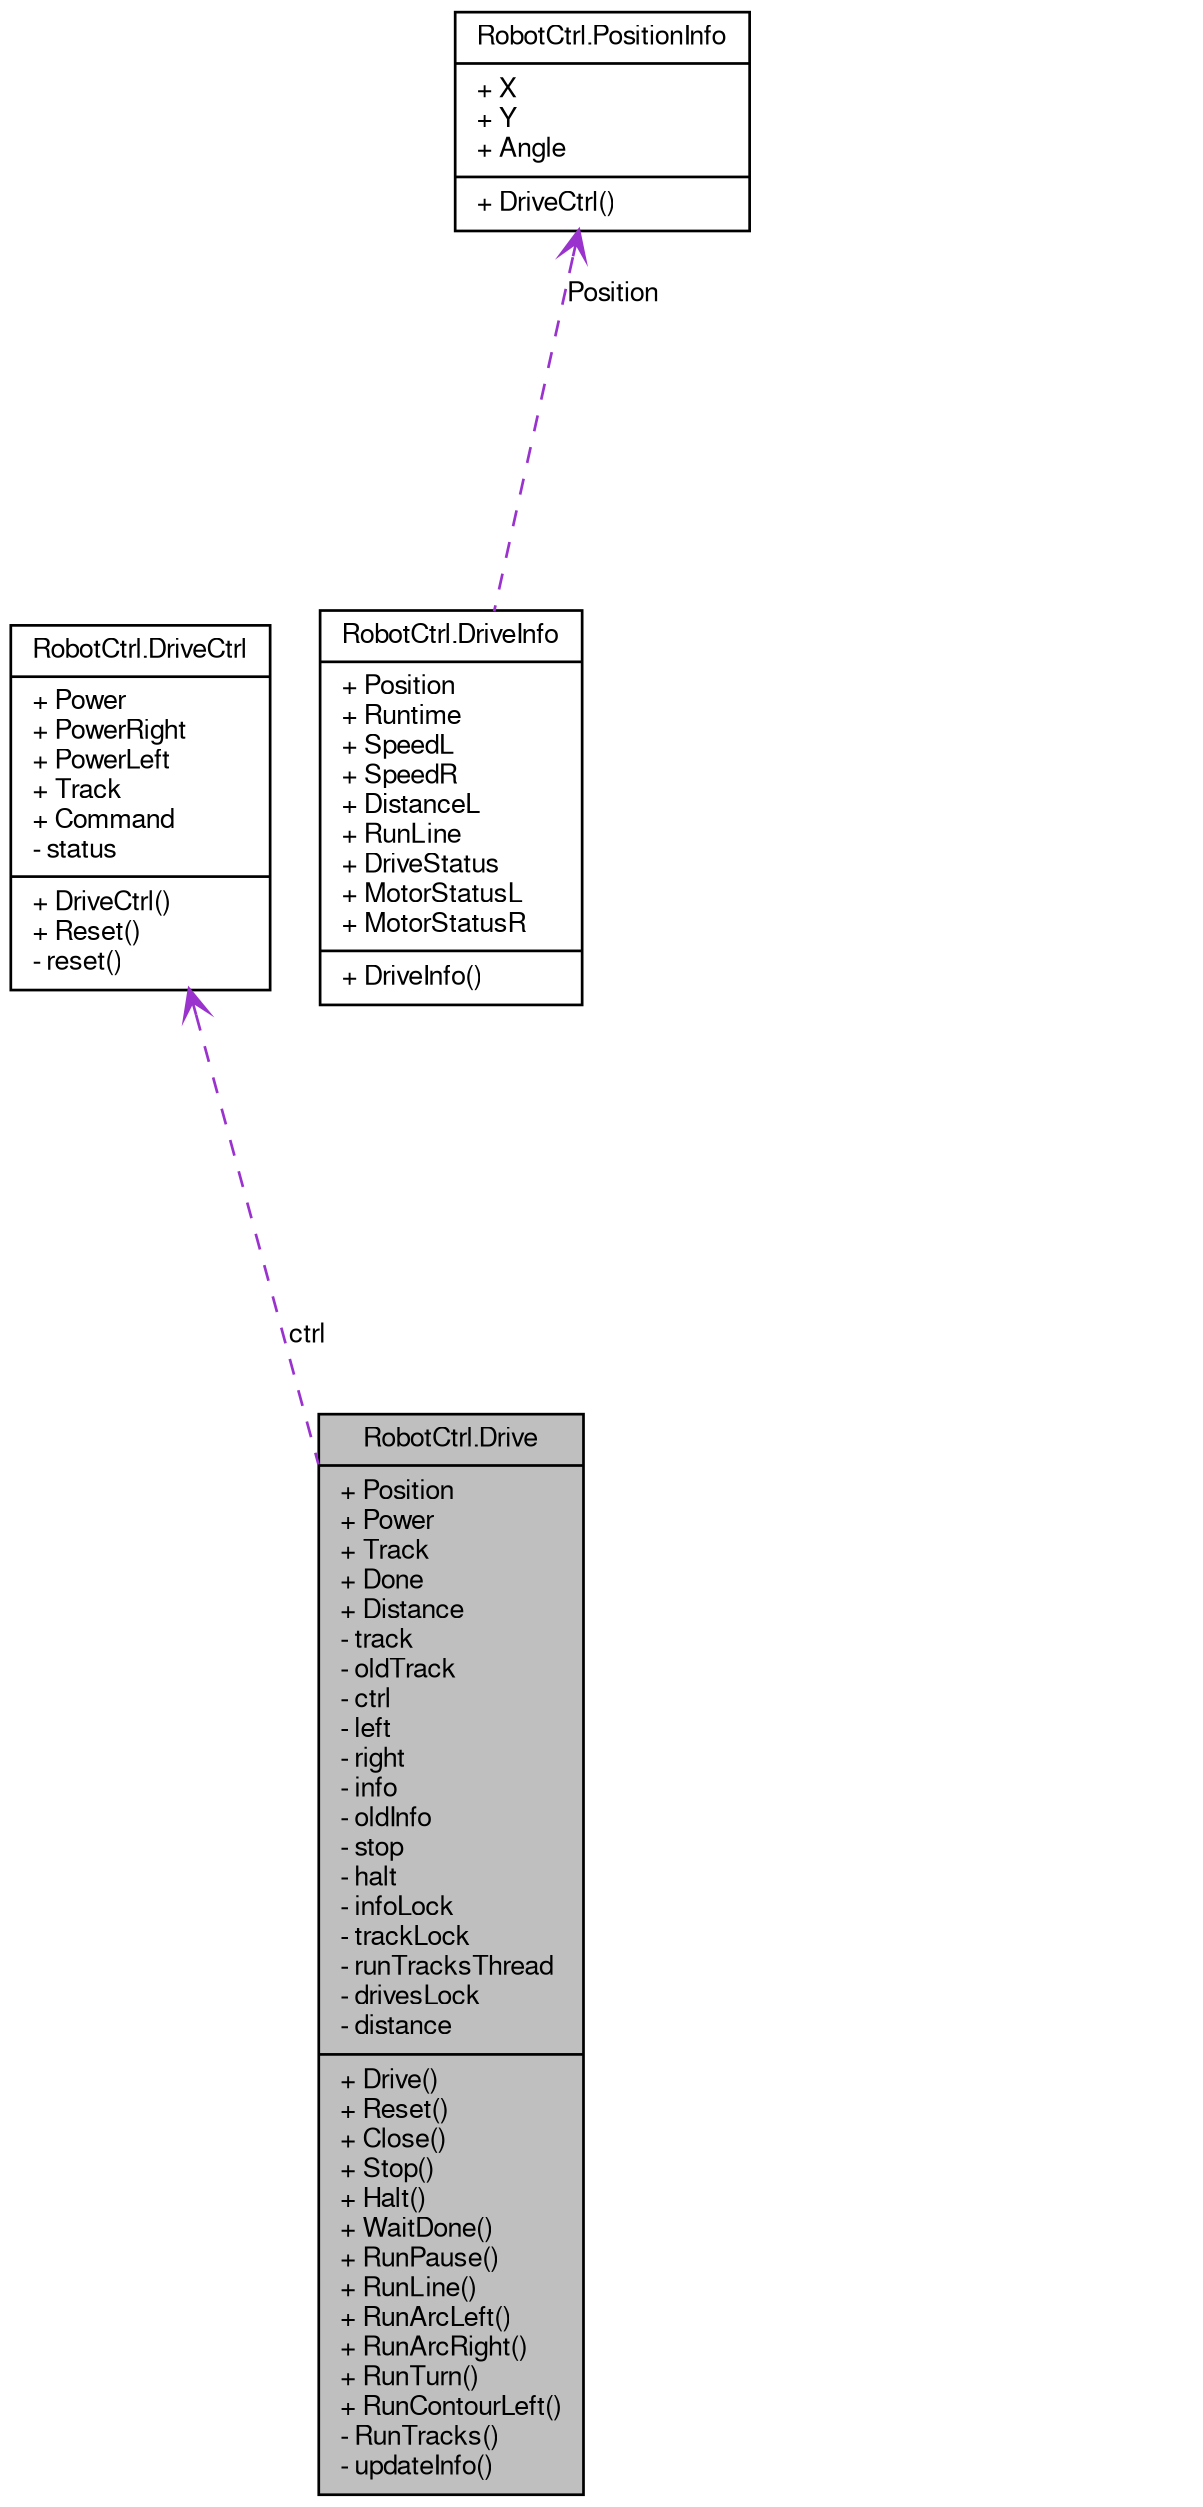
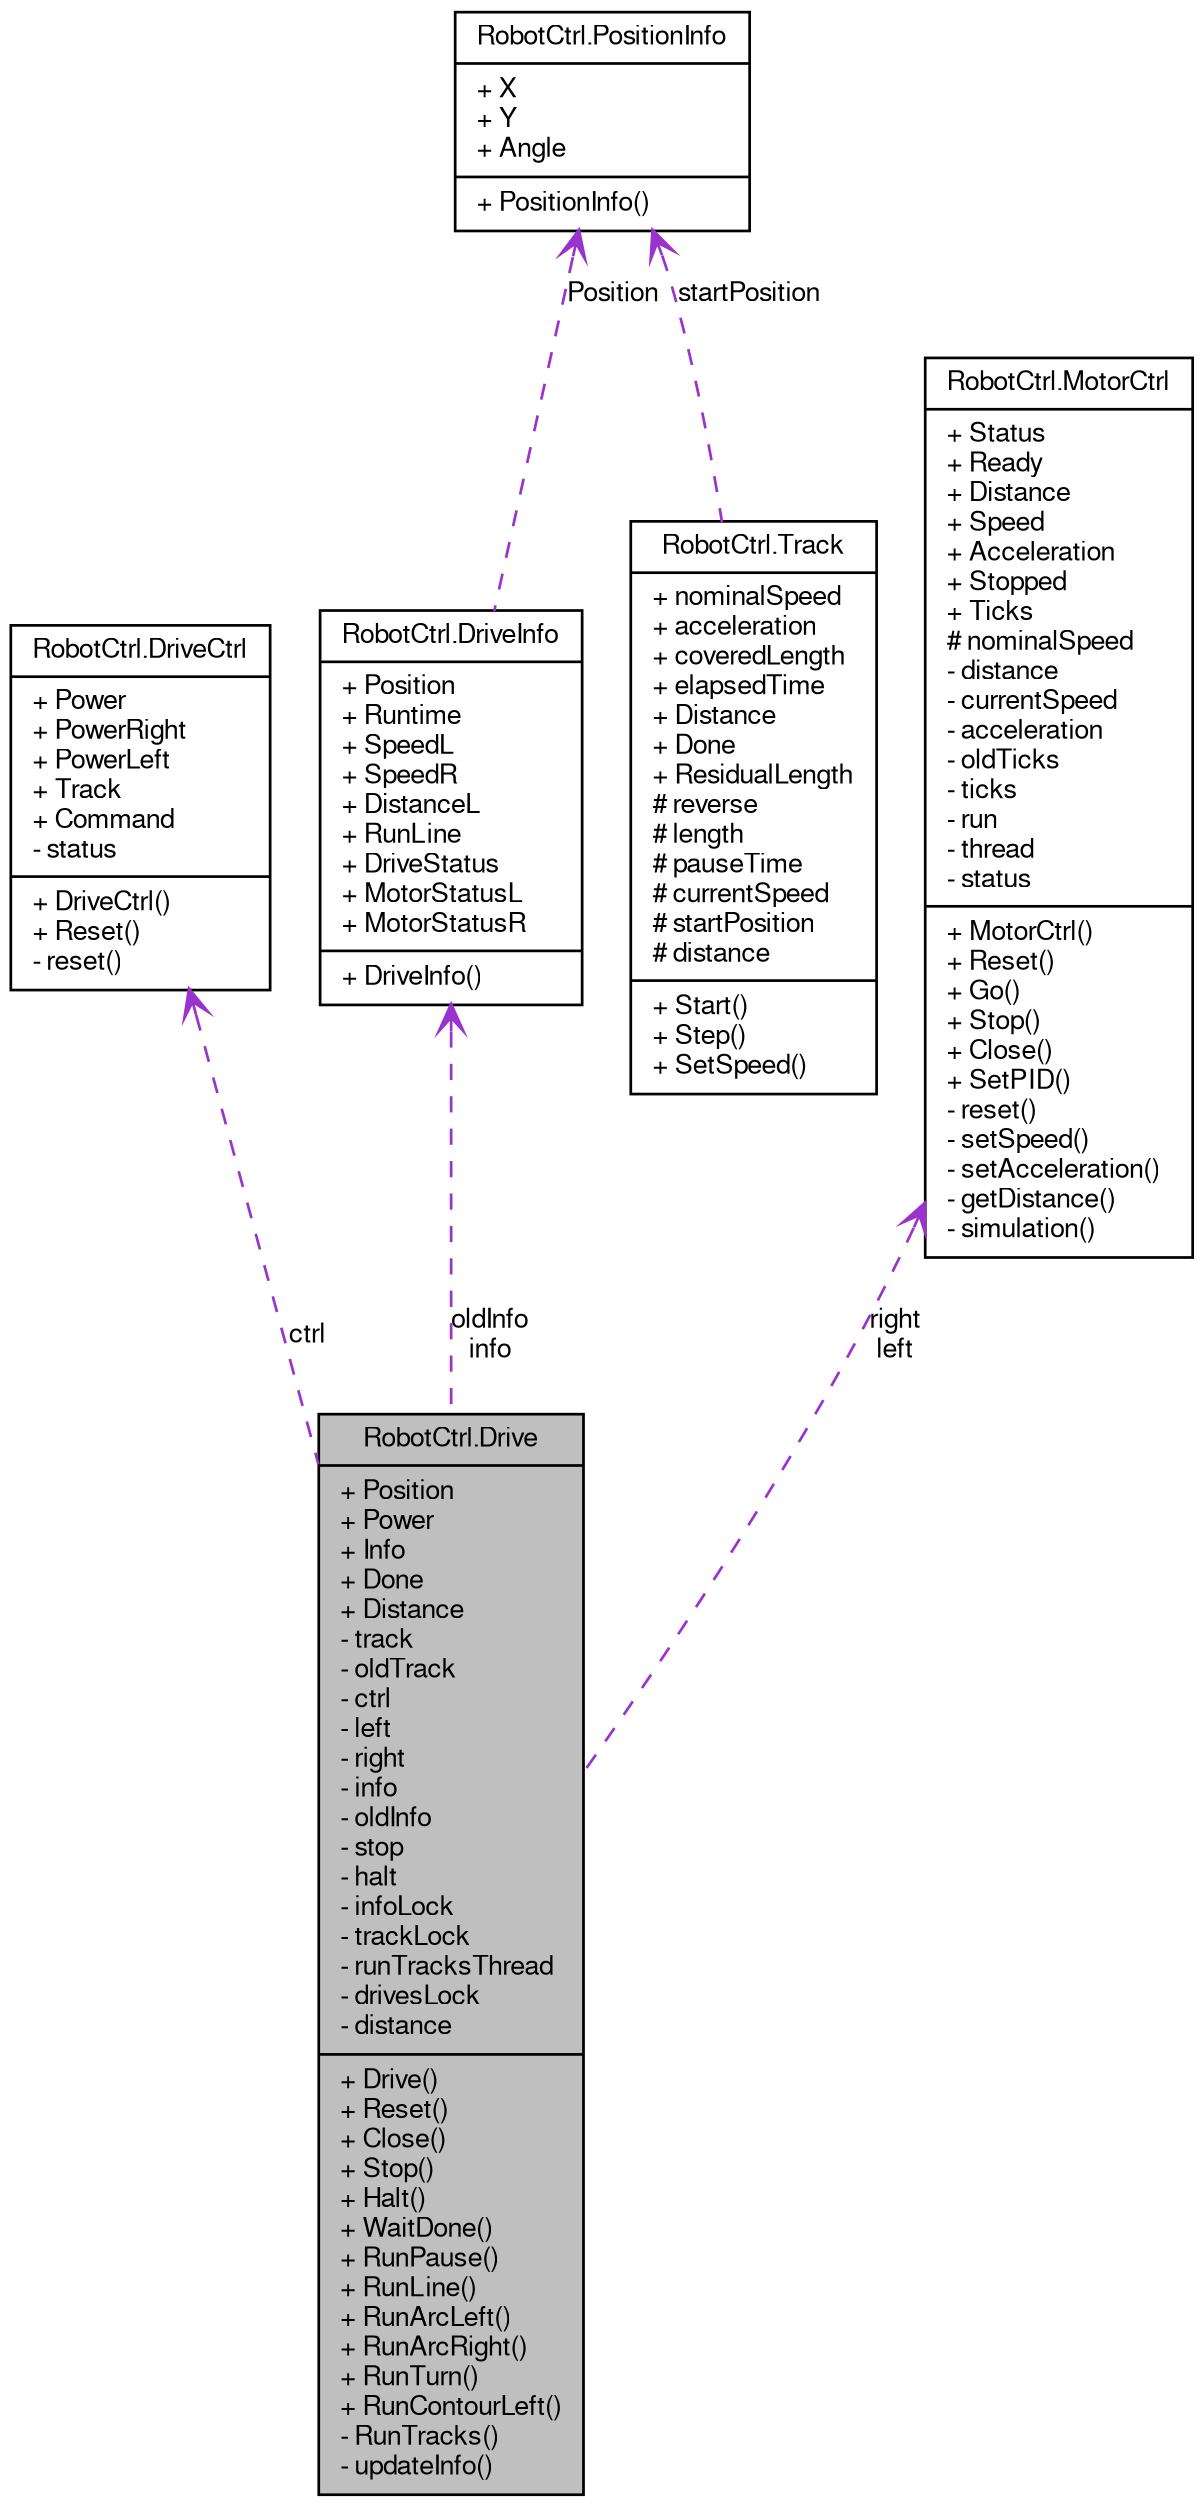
(547, 203) -> (563, 203)
none -> (754, 808)
none -> (1059, 808)
none -> (451, 1223)
(386, 1551) -> (374, 1551)
